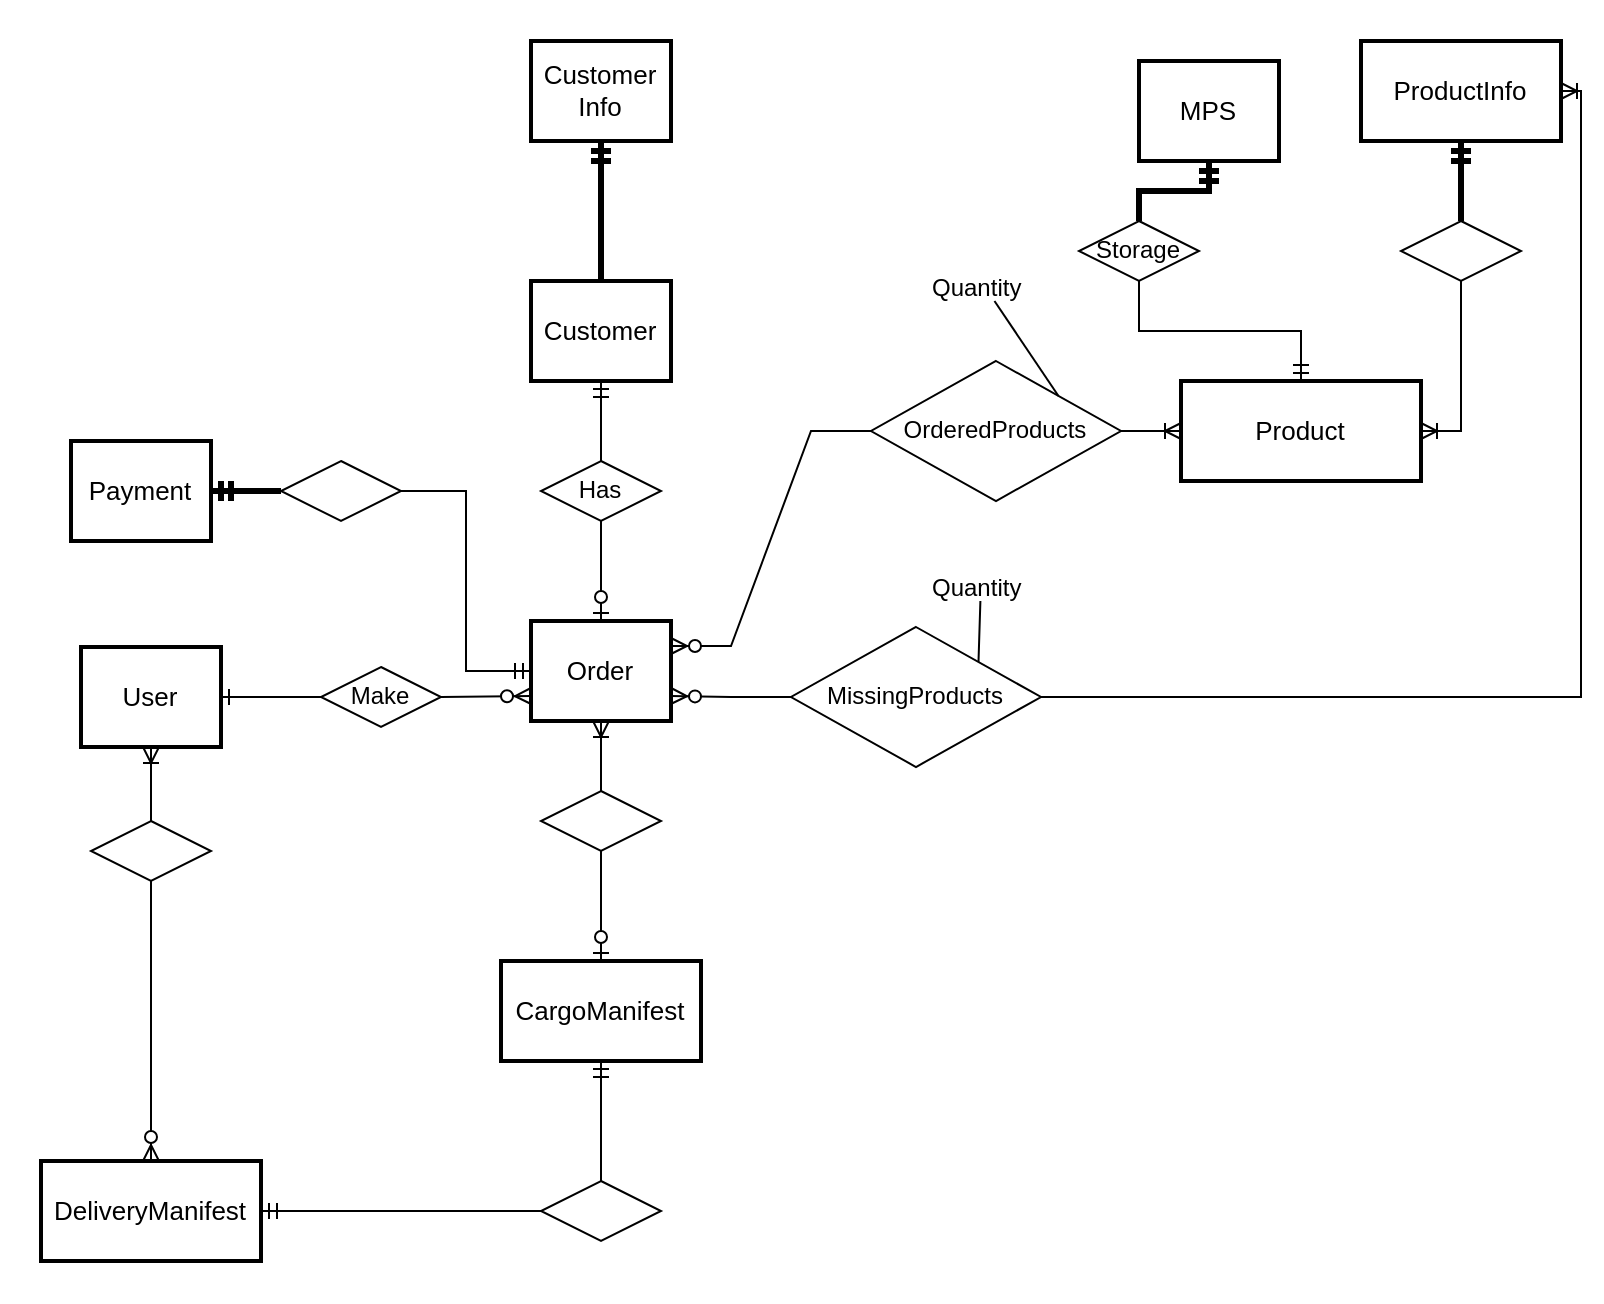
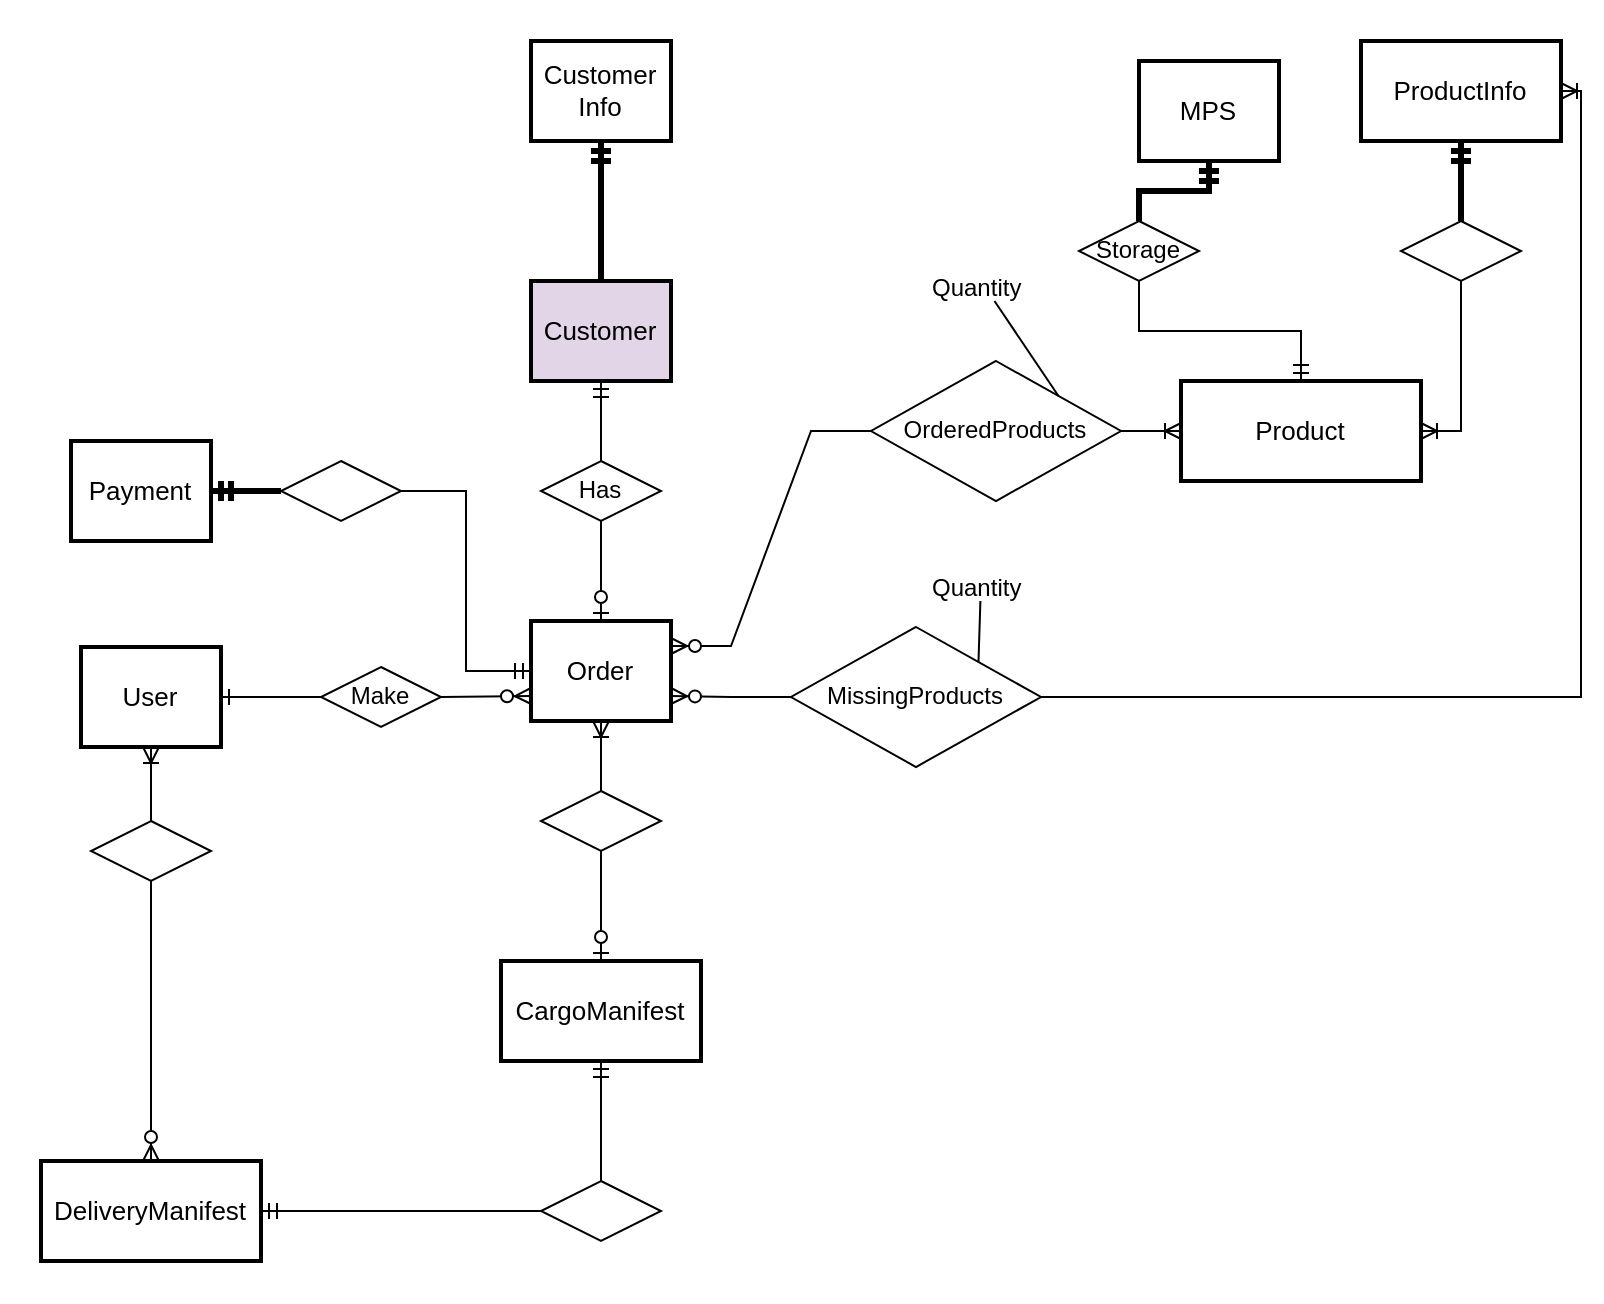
(601, 331) -> (601, 331)
